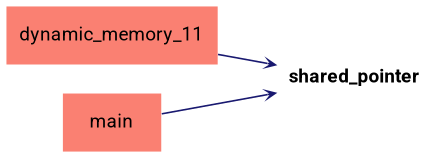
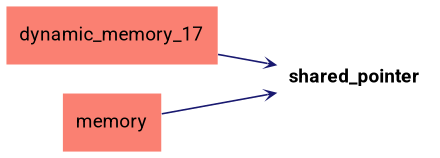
(112, 35) -> (112, 35)
(112, 123) -> (112, 123)
